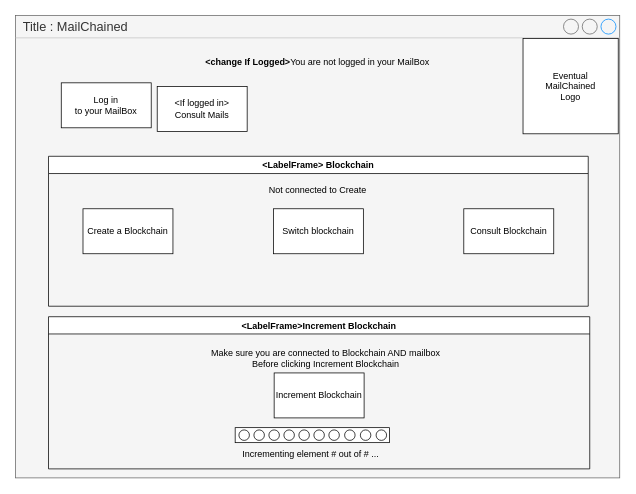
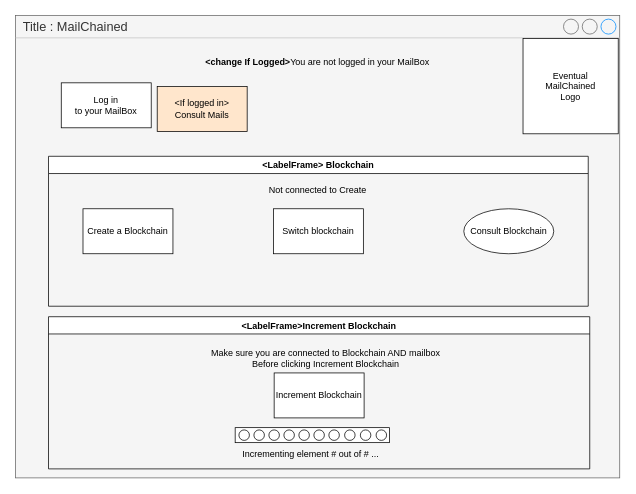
(202, 109) -> (202, 109)
(509, 231) -> (509, 231)
